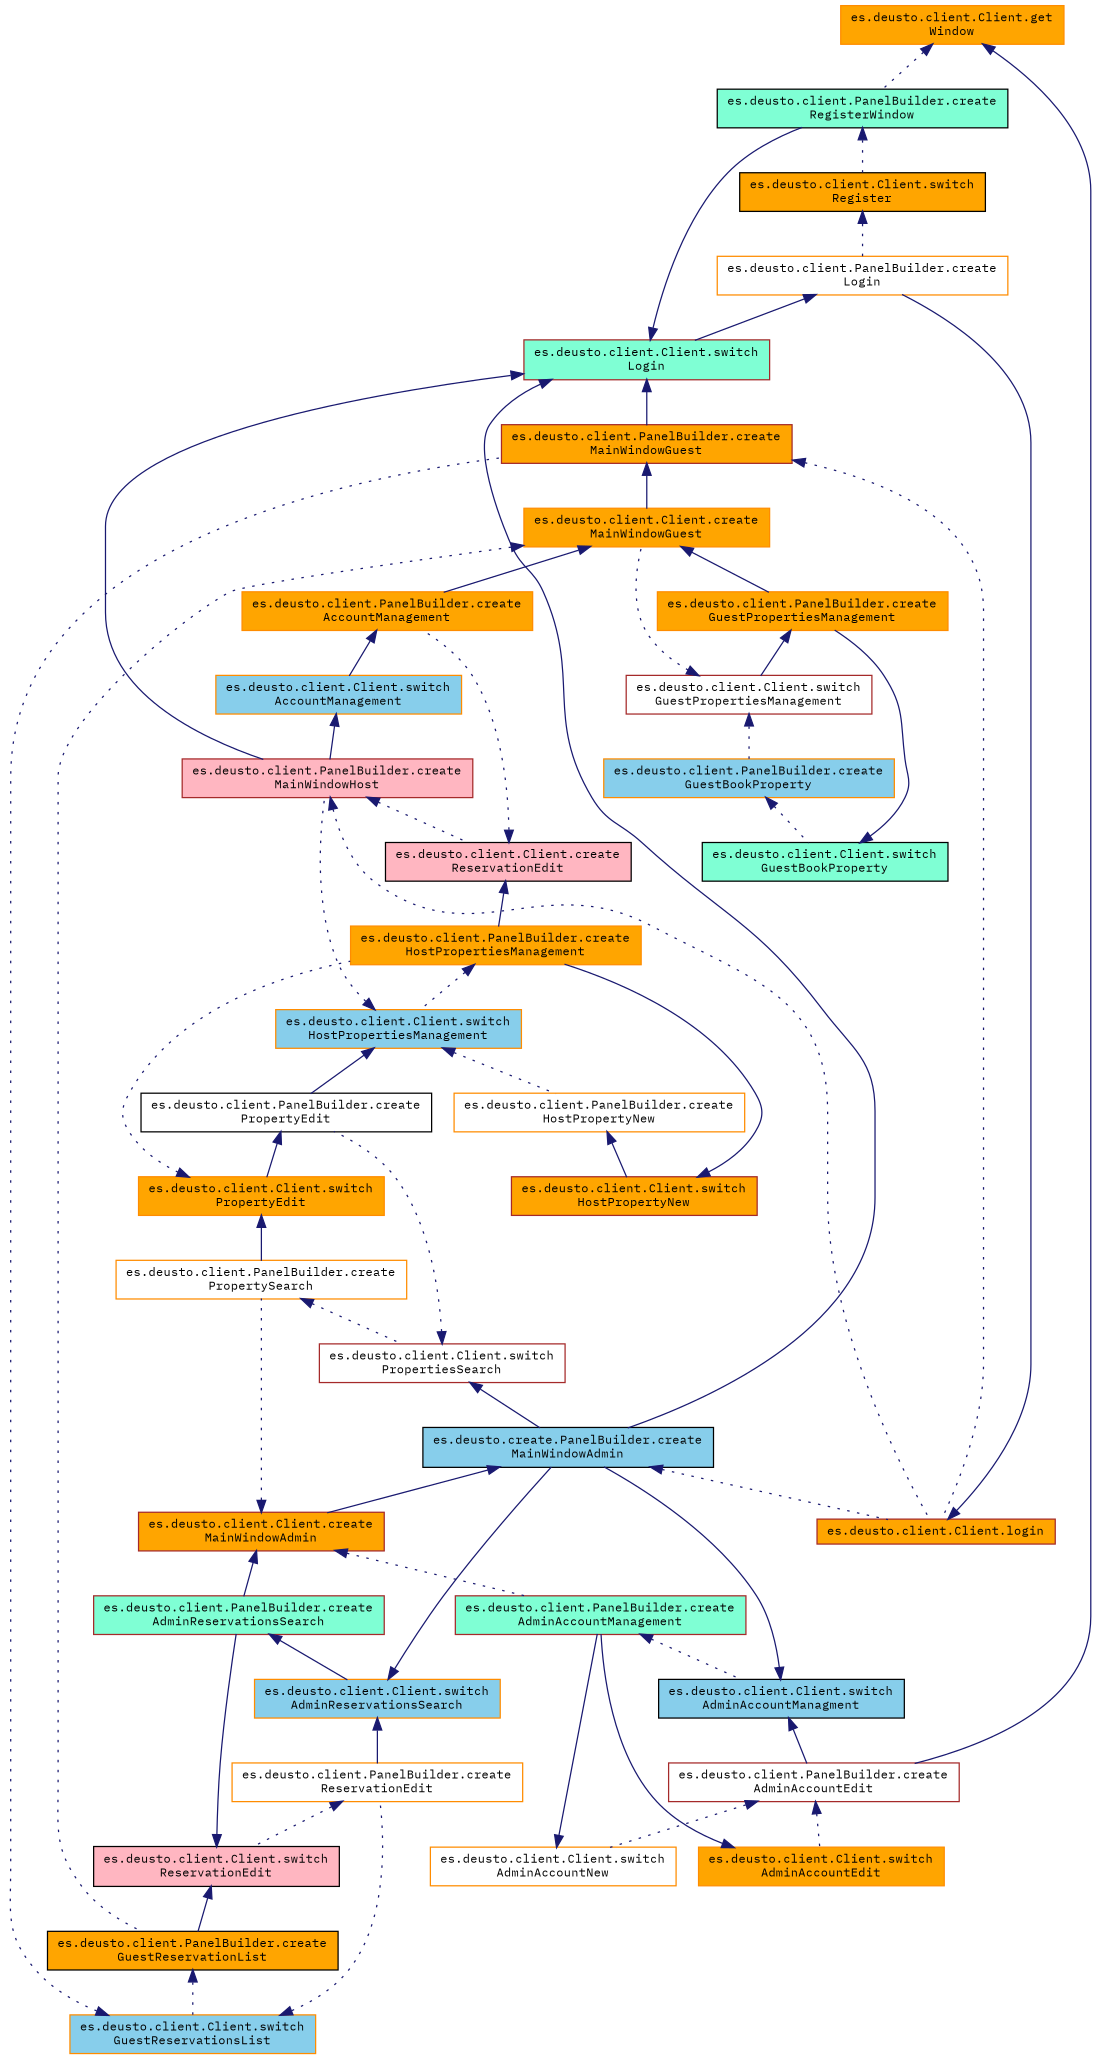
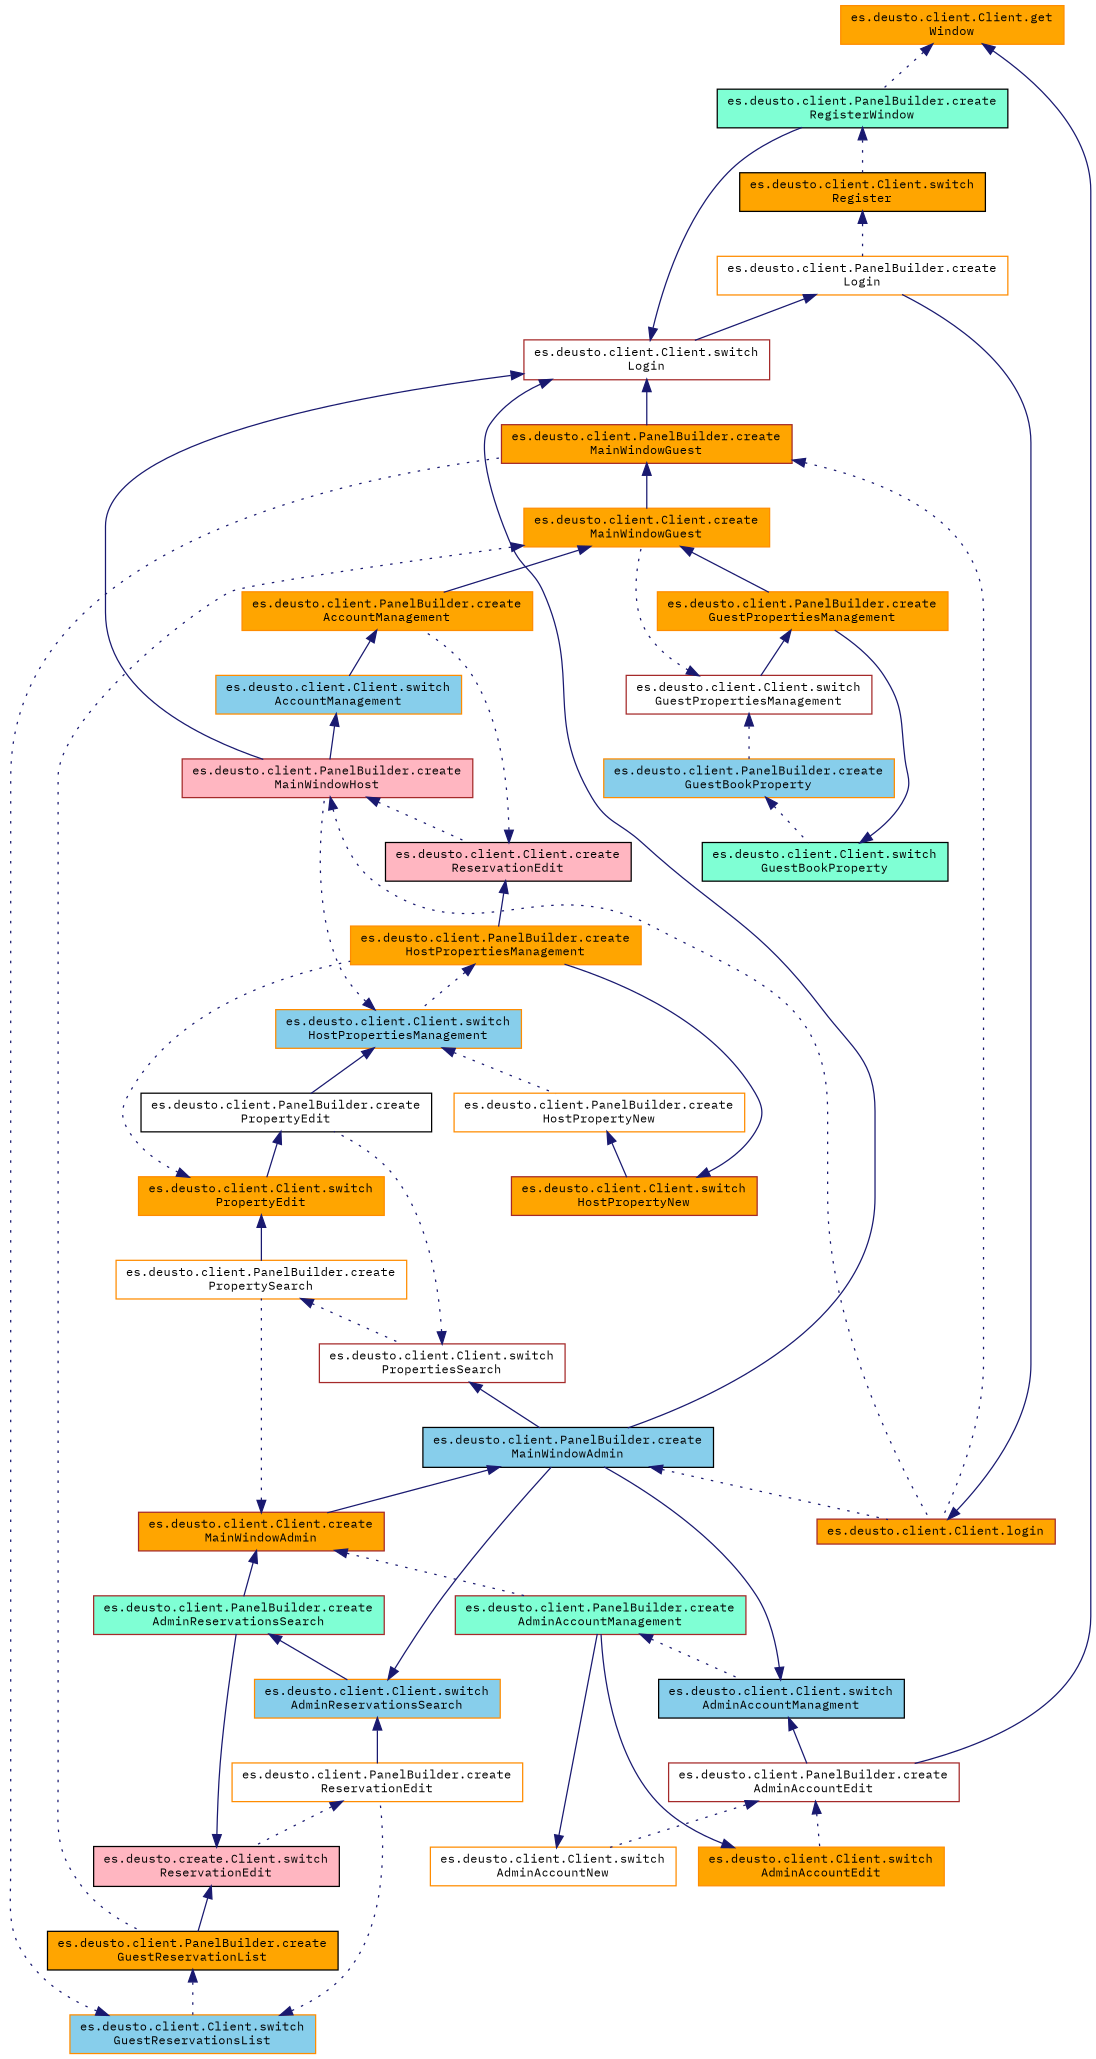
(647, 360) -> (647, 360)
(568, 1447) -> (568, 1447)
(216, 1866) -> (216, 1866)
